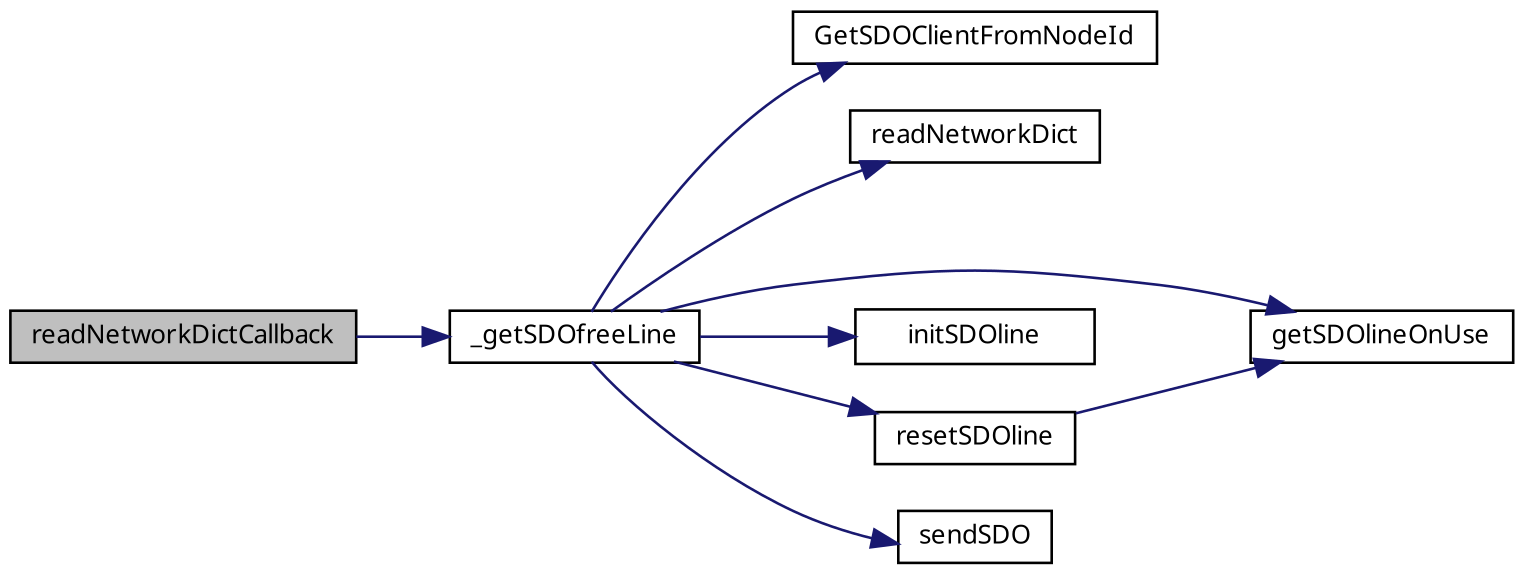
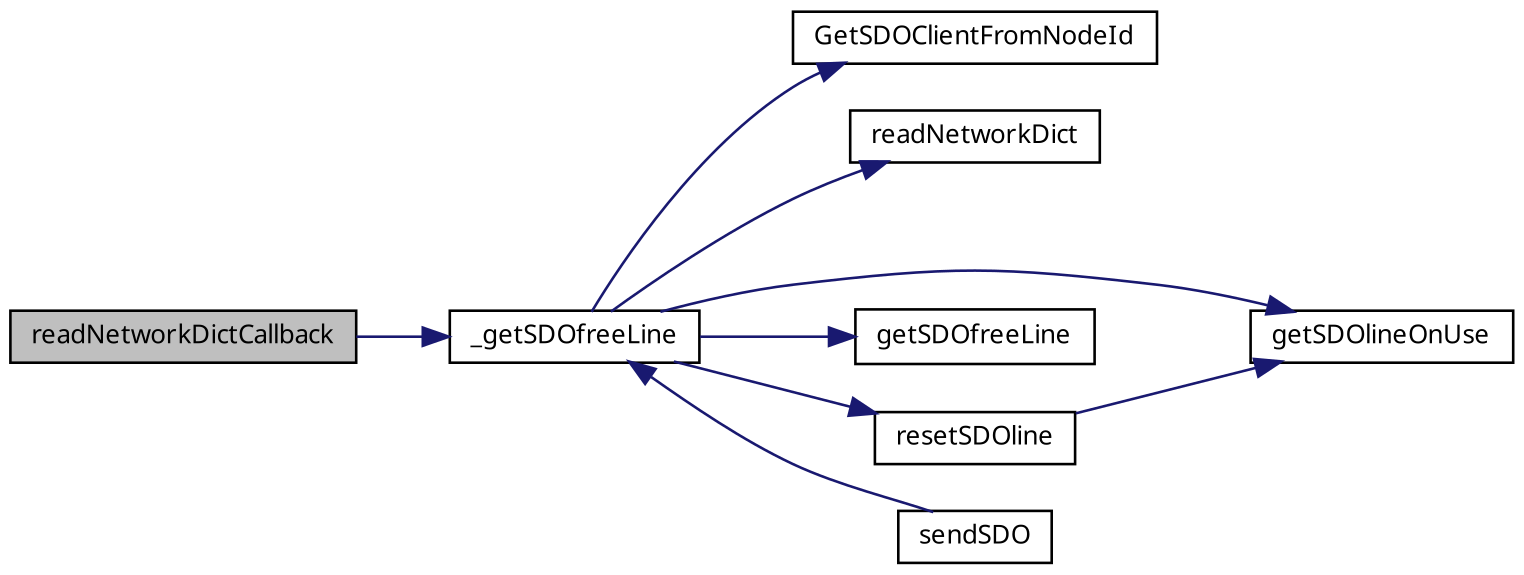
(975, 337) -> (975, 337)
(720, 469) -> (785, 460)
